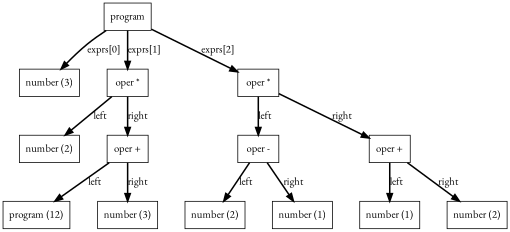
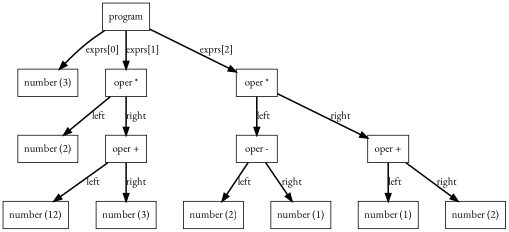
(36, 215) -> (36, 215)
